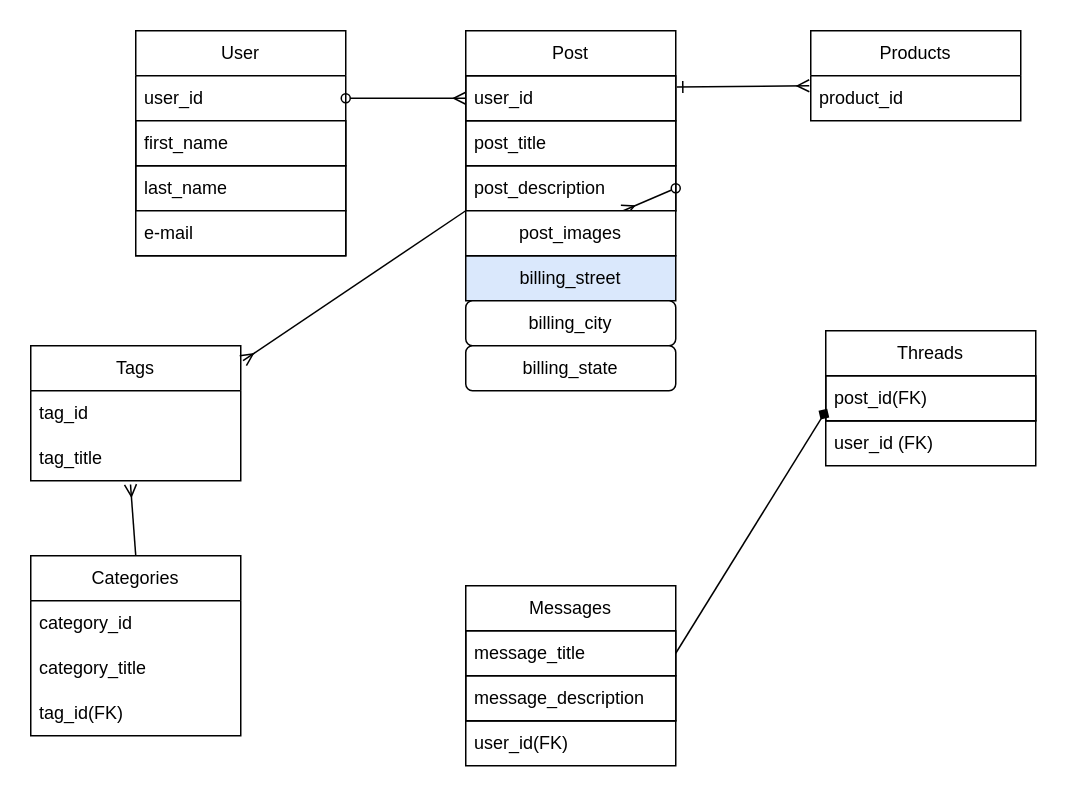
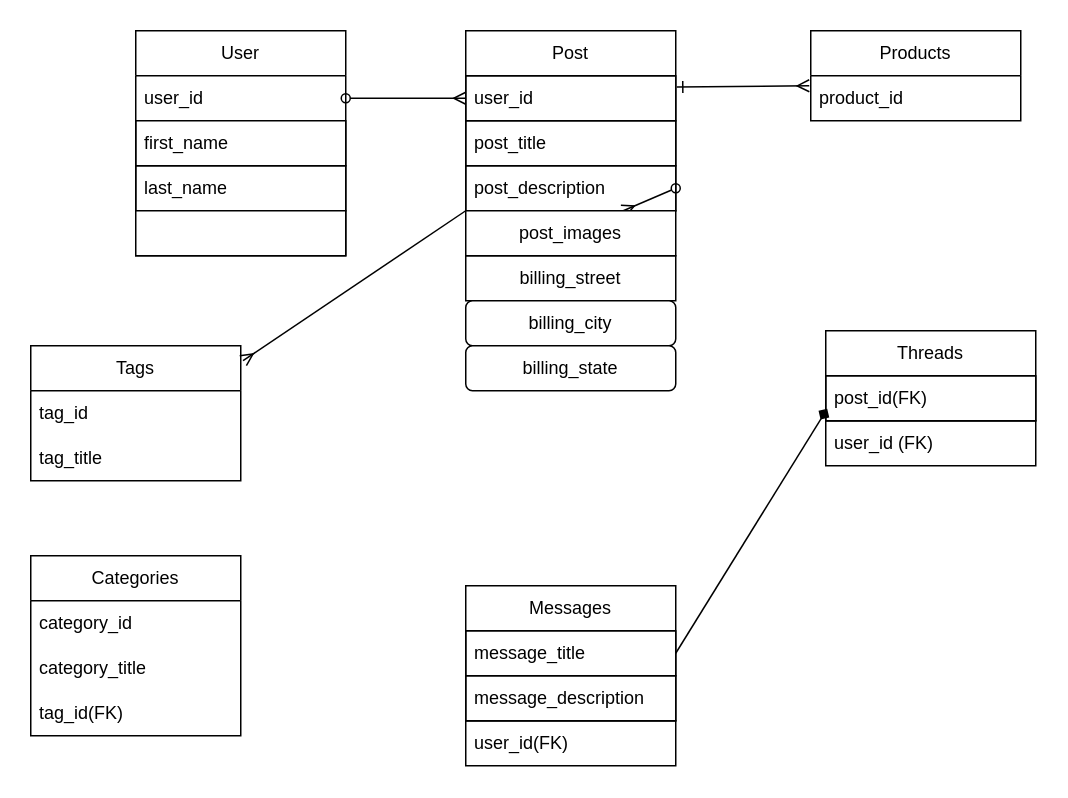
(241, 233) -> none
(571, 278) -> (571, 278)
(133, 521) -> none
